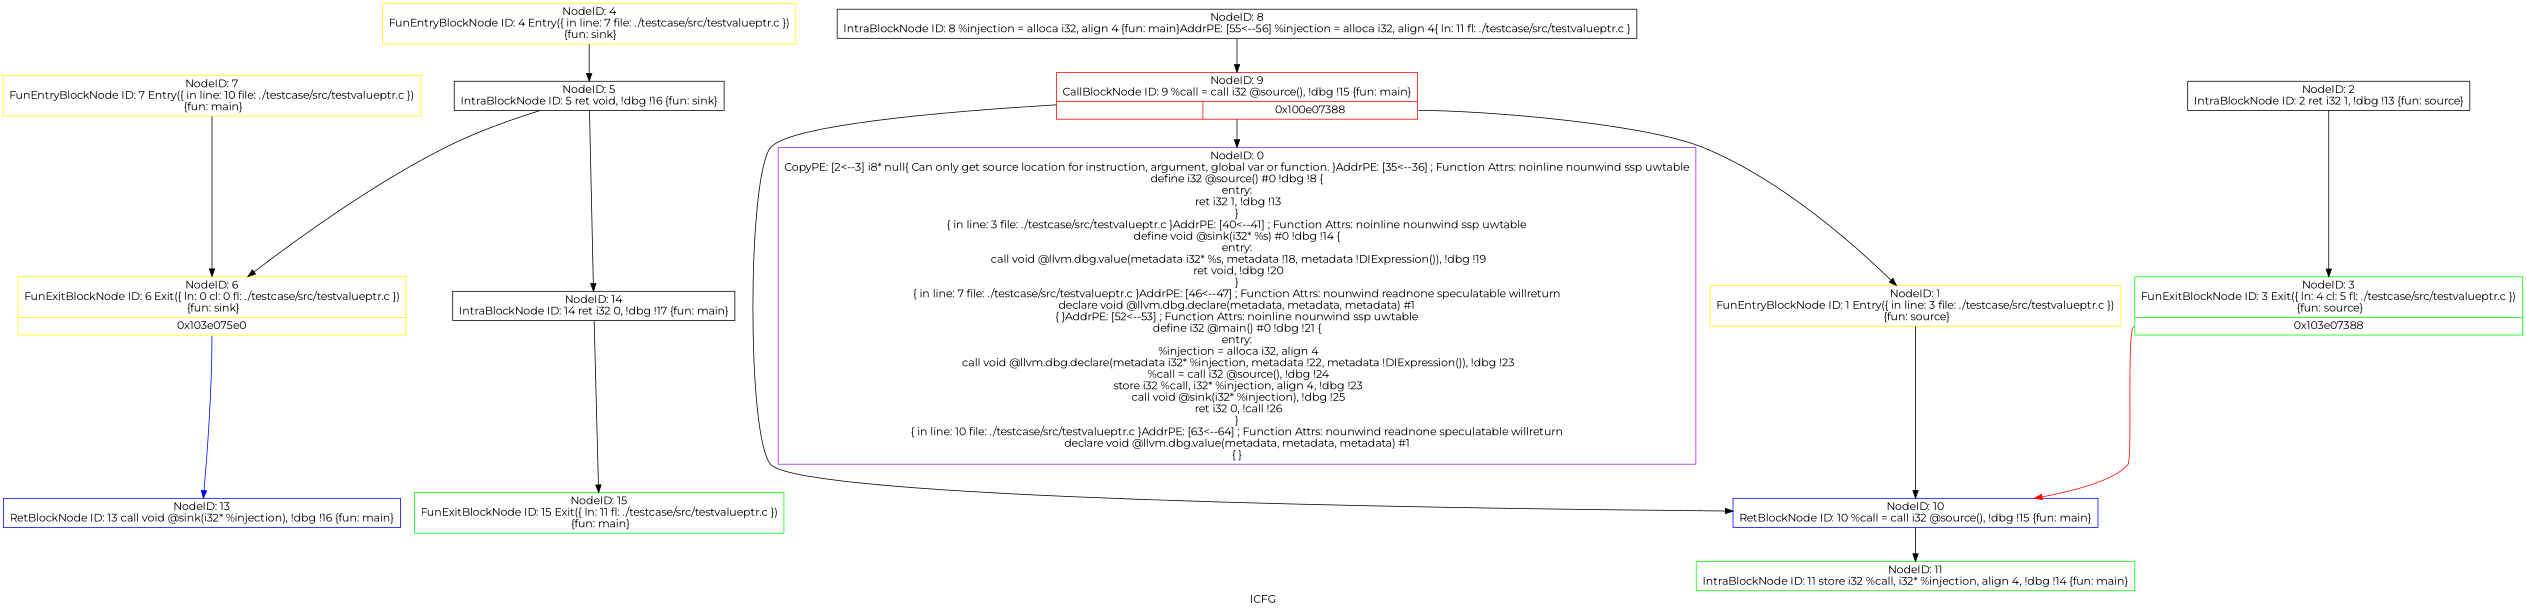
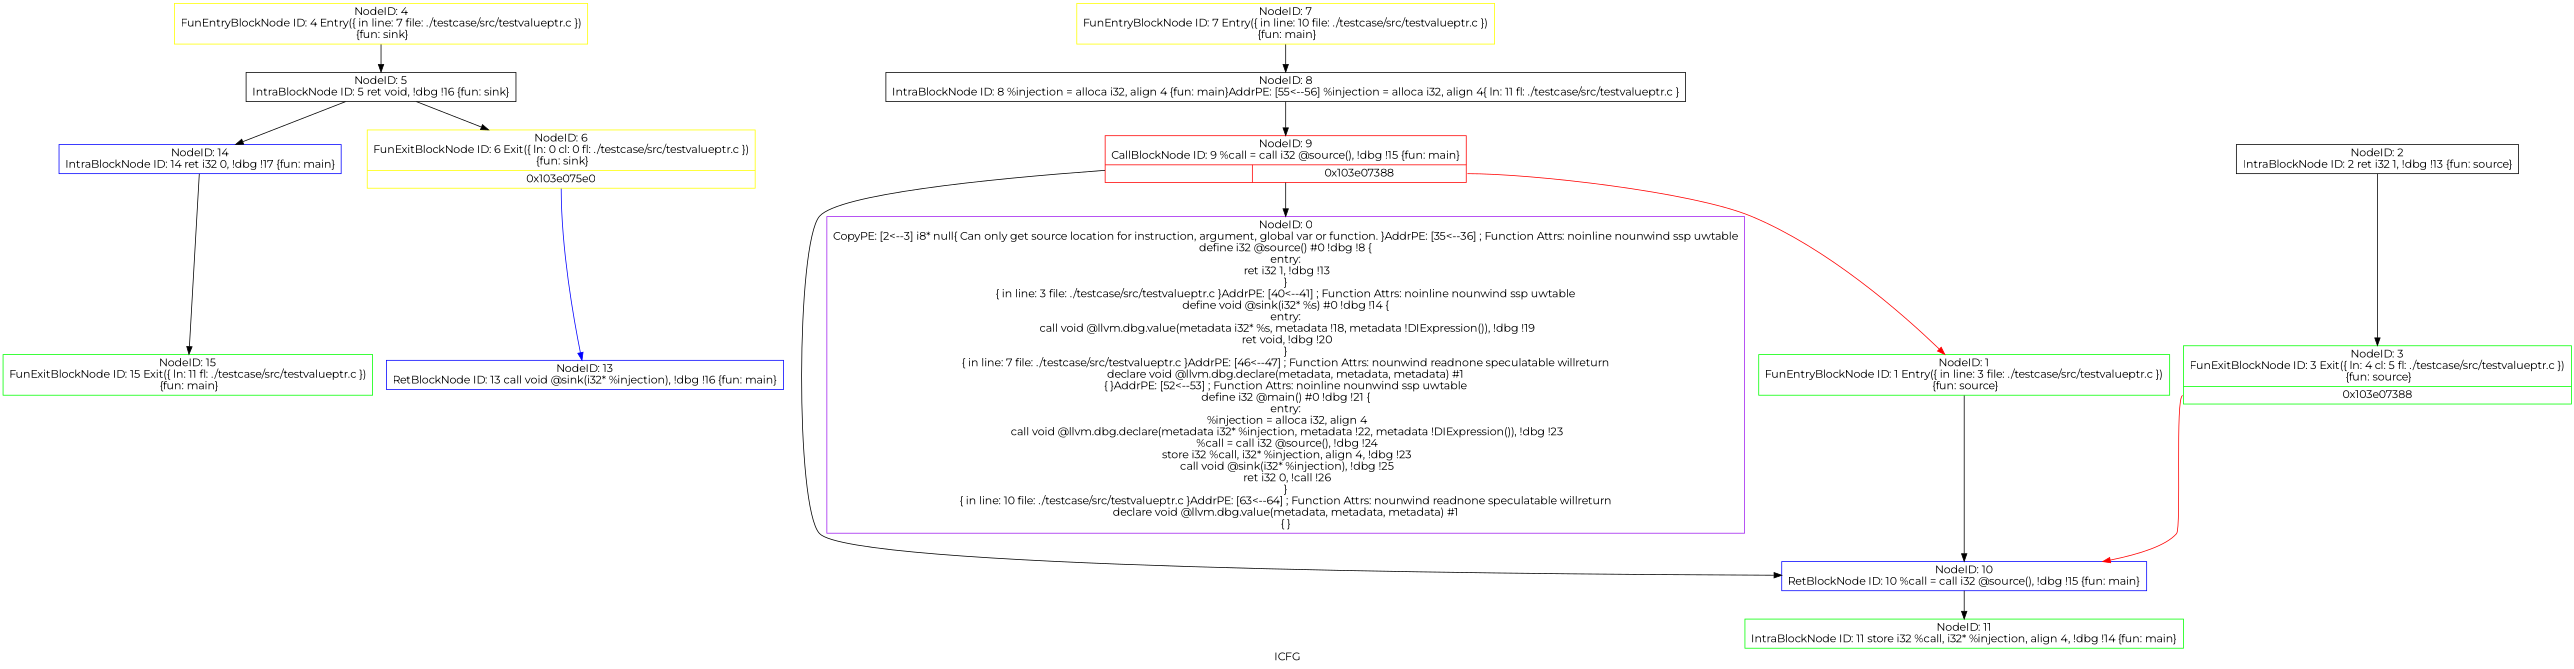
(1310, 110) -> (1359, 173)
(1676, 139) -> (1724, 207)
(212, 192) -> (1286, 54)
(594, 306) -> (200, 159)
(1916, 306) -> (1964, 375)
